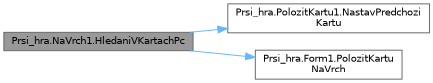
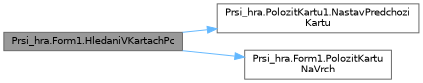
(98, 42) -> (93, 42)
